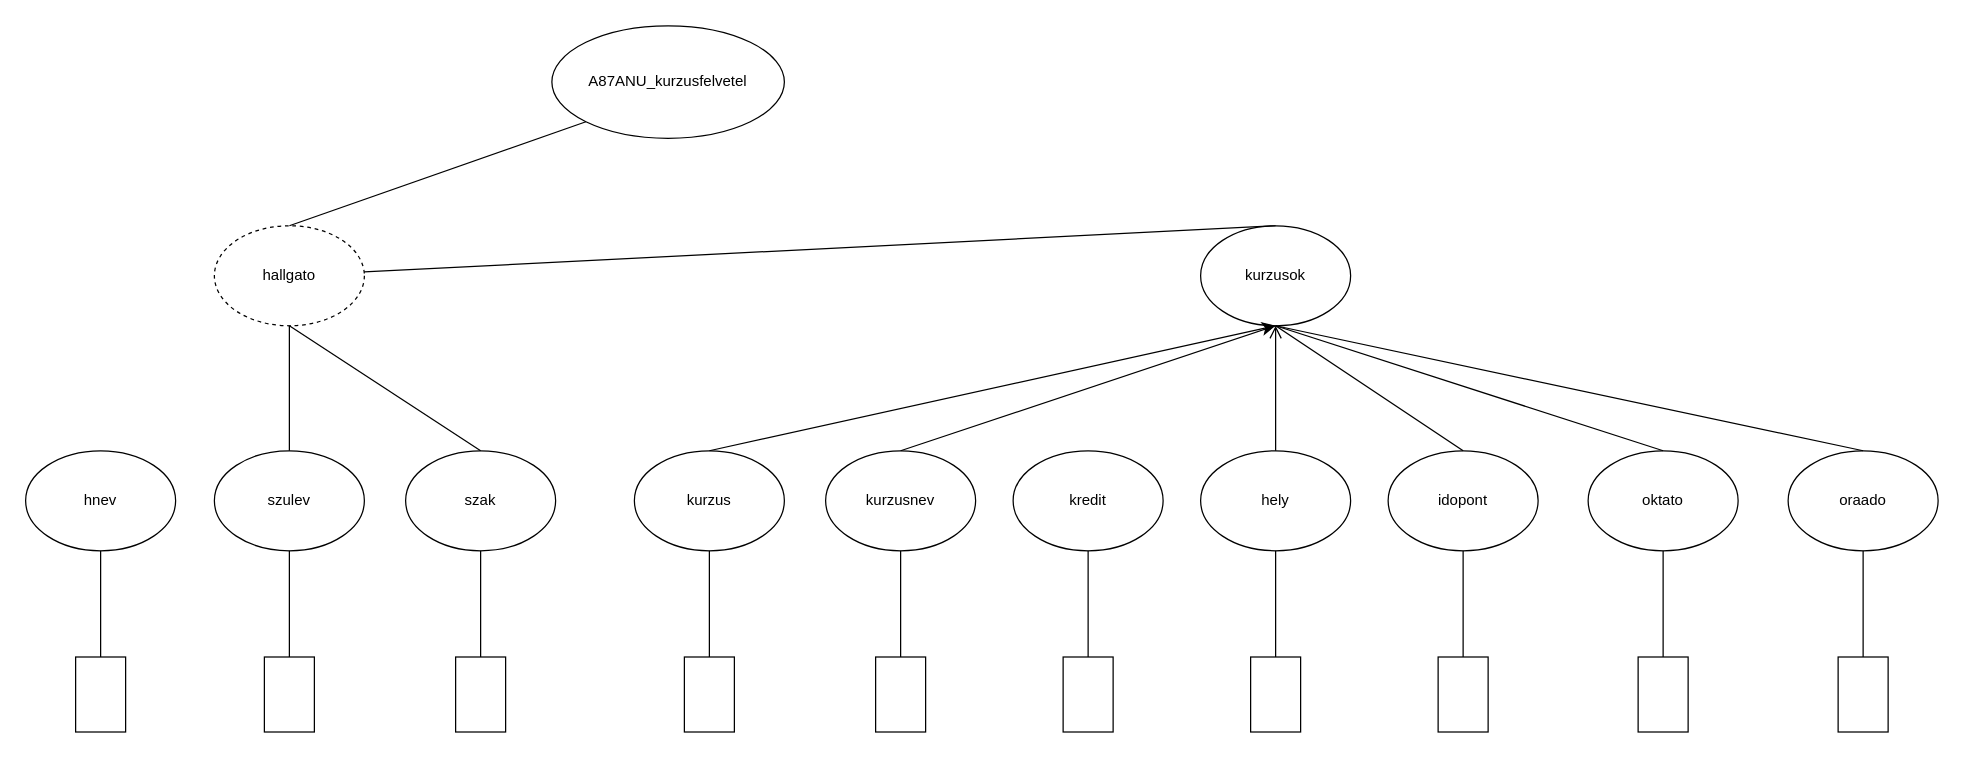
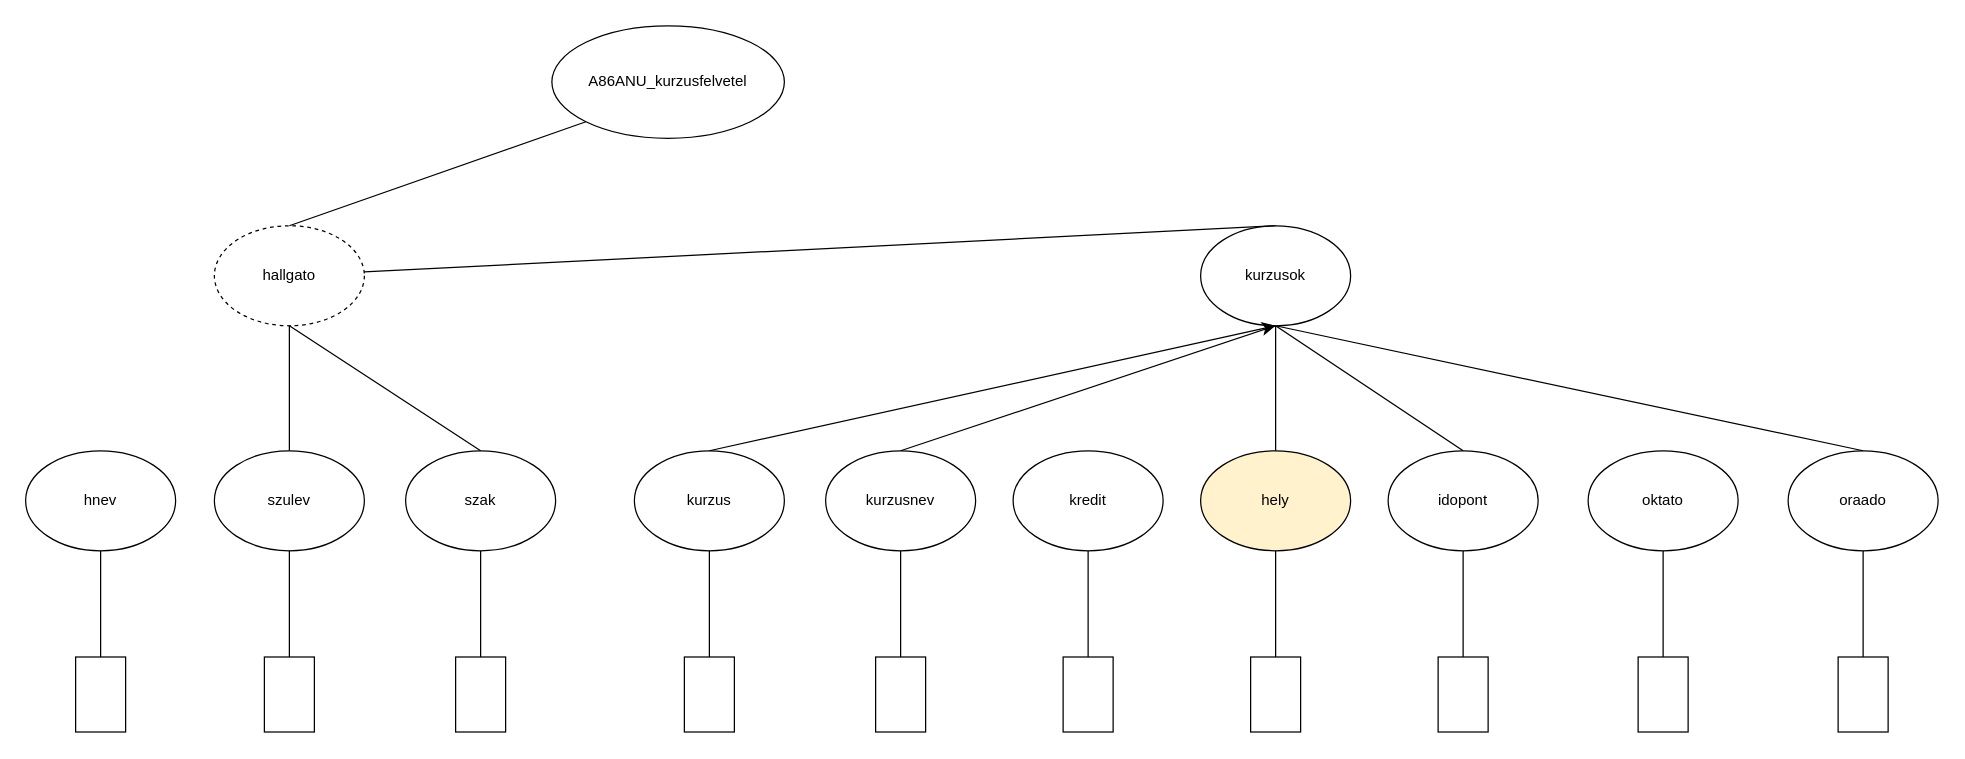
(668, 82) -> (668, 82)
(1276, 332) -> (1276, 332)
(1473, 389) -> none
(1276, 501) -> (1276, 501)
